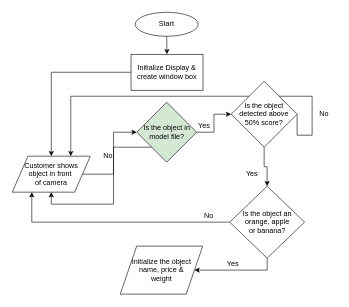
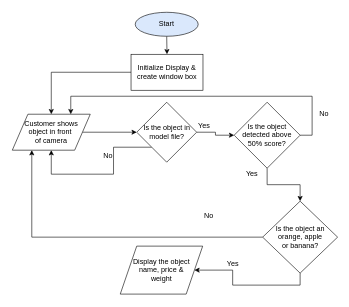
(167, 24) -> (167, 24)
(264, 114) -> (267, 135)
(167, 132) -> (167, 132)
(51, 174) -> (51, 132)
(267, 222) -> (300, 237)
(162, 270) -> (162, 270)
